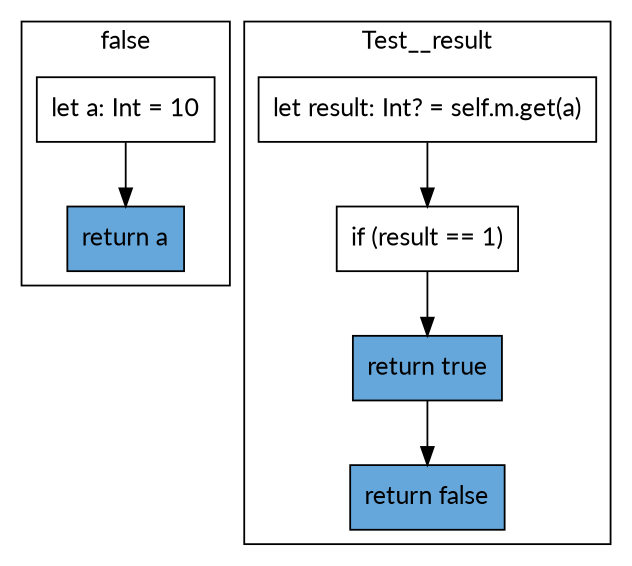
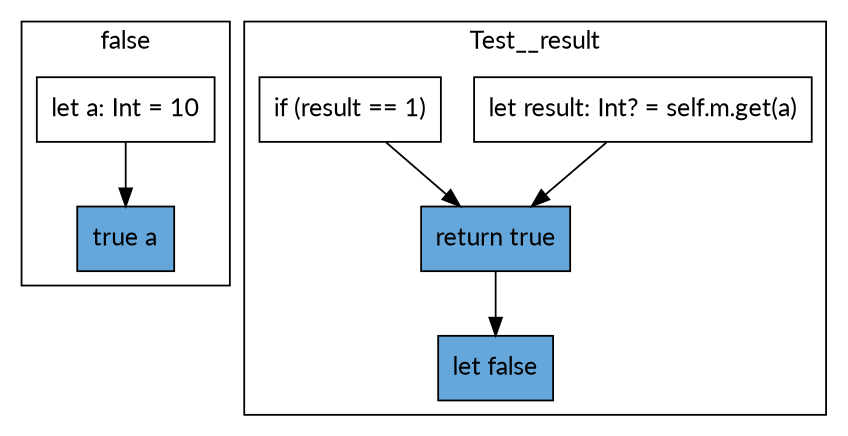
(427, 165) -> (576, 168)
(126, 239) -> (126, 239)
(427, 497) -> (496, 368)
